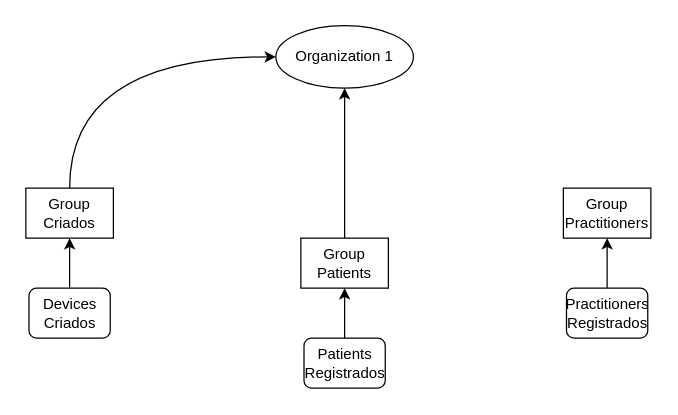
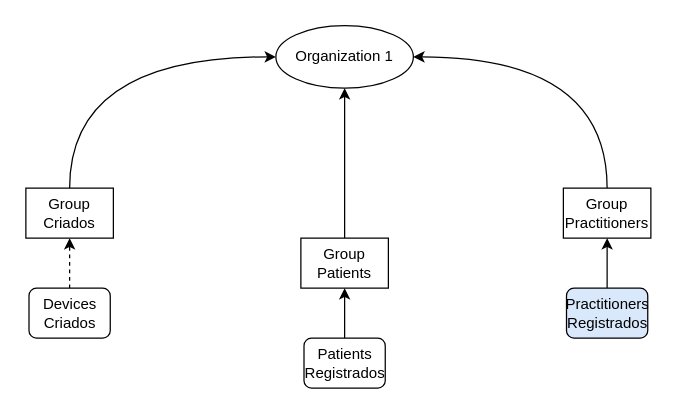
none -> (547, 82)
(69, 266) -> (69, 266)
(607, 313) -> (607, 313)
